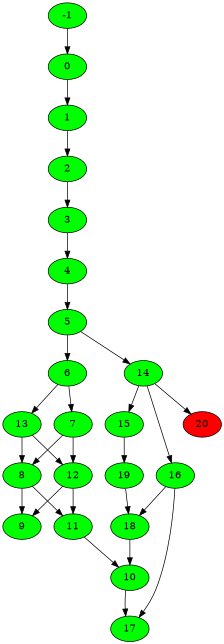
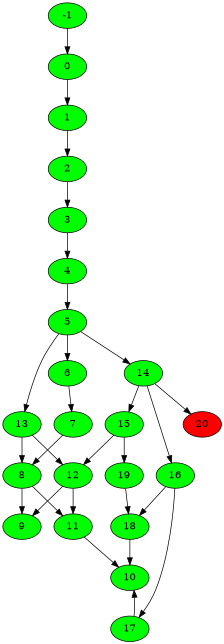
(47, 396) -> (39, 368)
(73, 446) -> (101, 447)
(125, 600) -> (135, 607)
